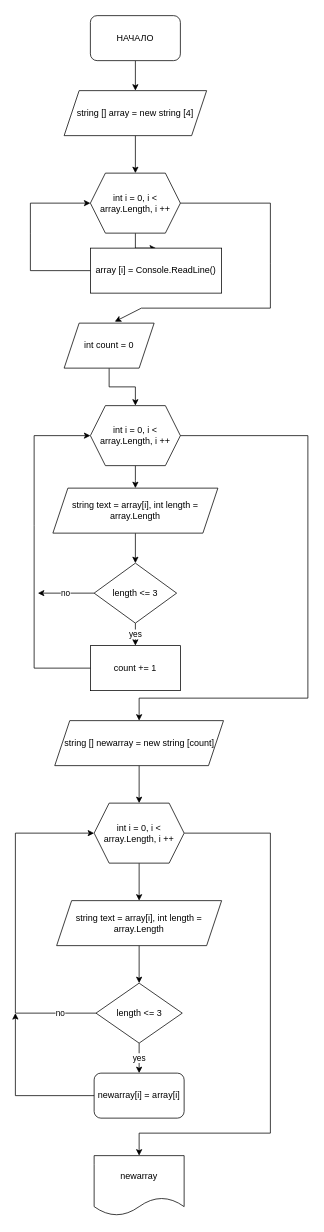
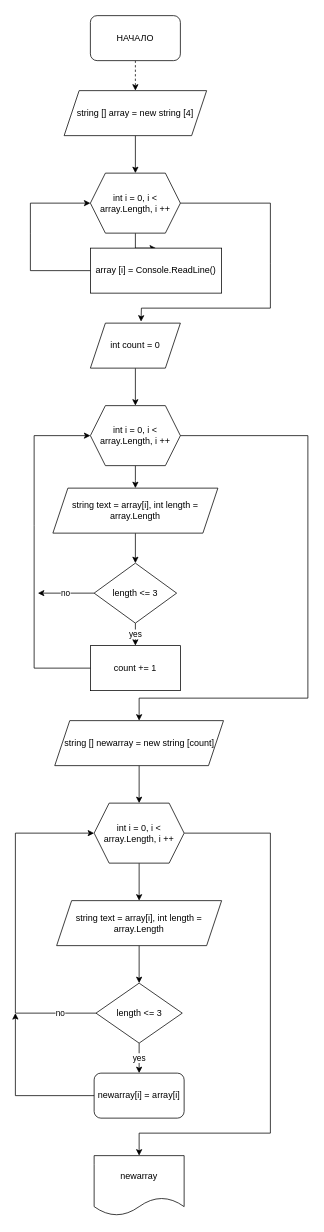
(135, 72) -> (135, 72)
(109, 345) -> (135, 345)
